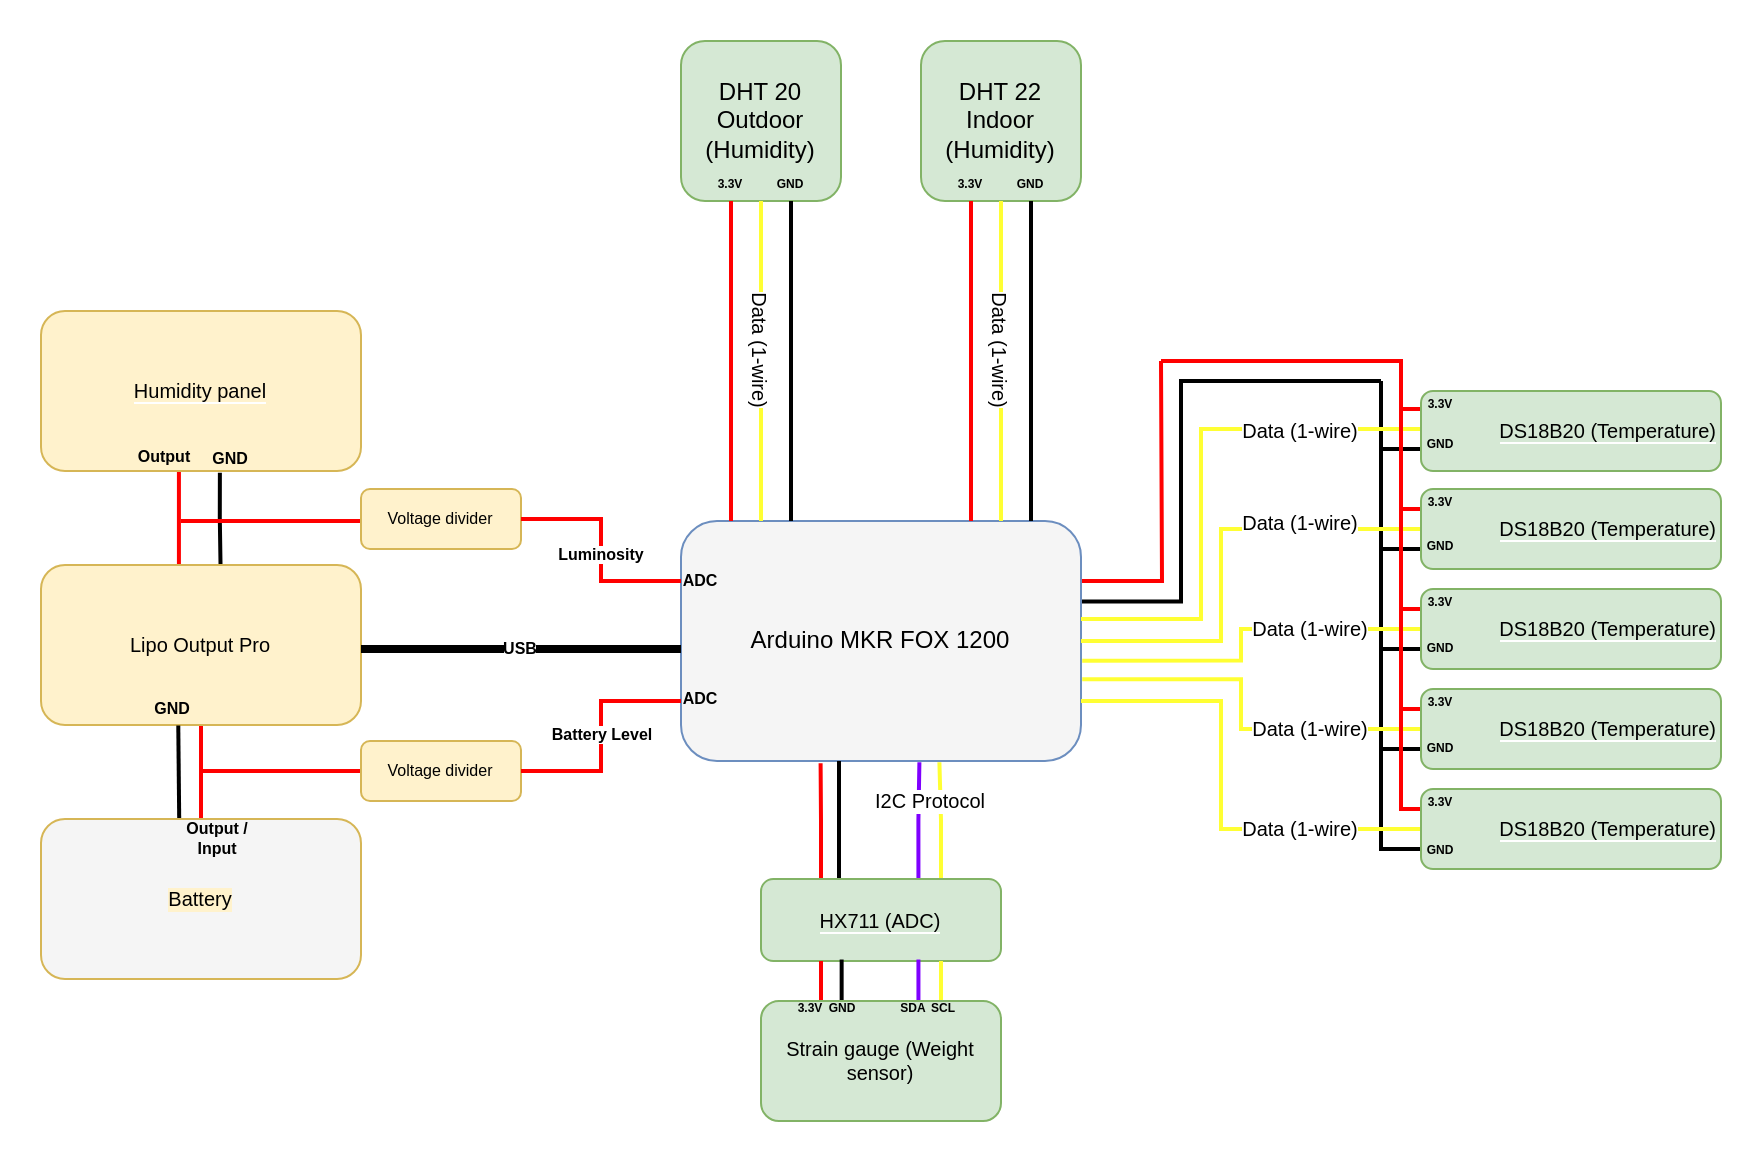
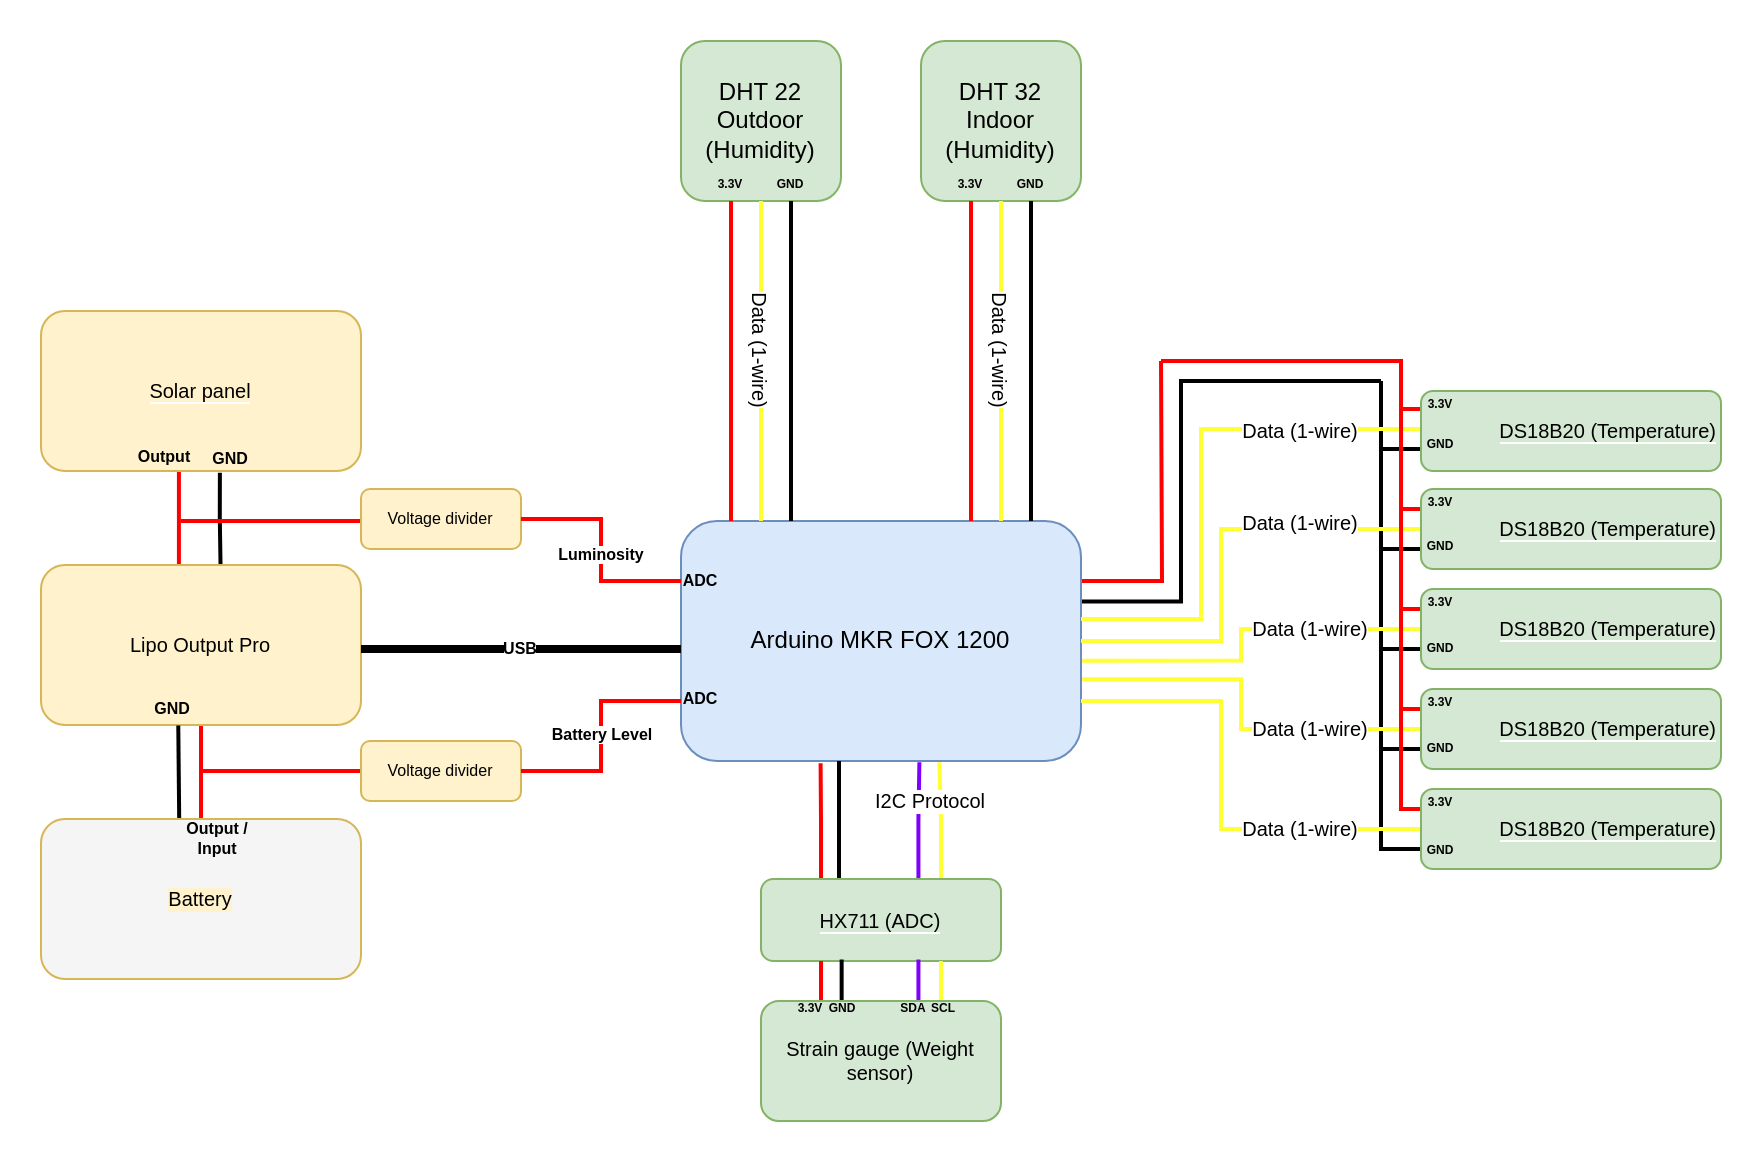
(761, 121) -> (761, 121)
(1001, 121) -> (1001, 121)
(201, 391) -> (201, 391)
(881, 641) -> (881, 641)
